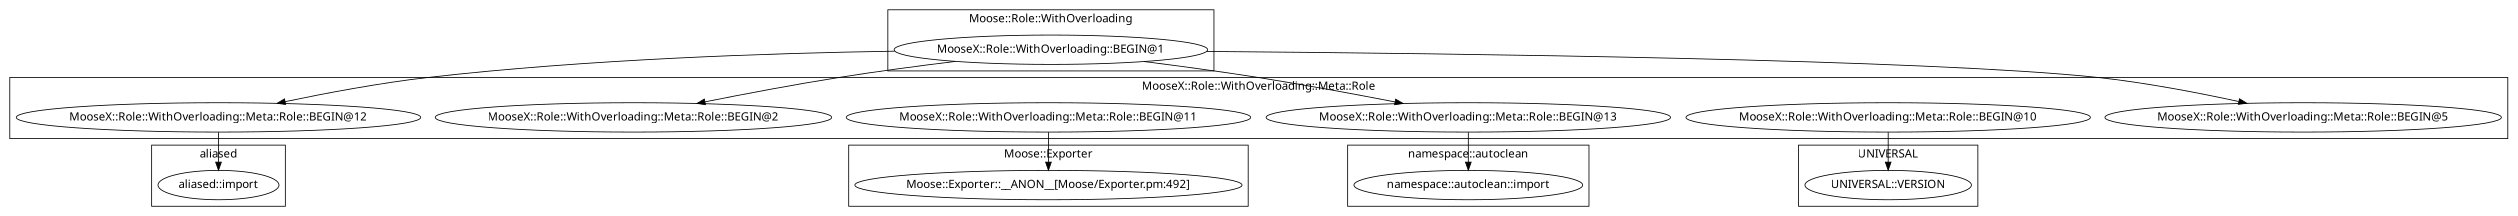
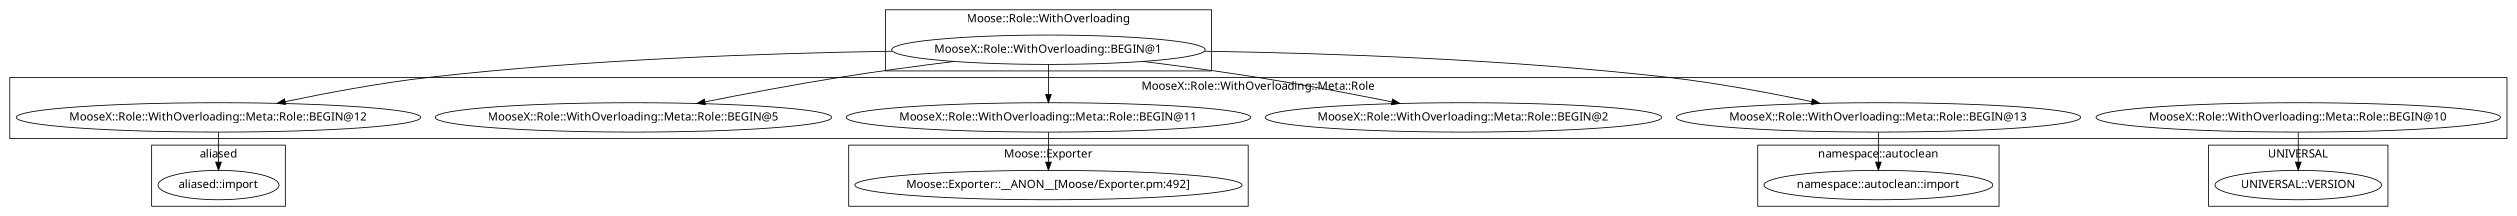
none -> (1048, 82)
